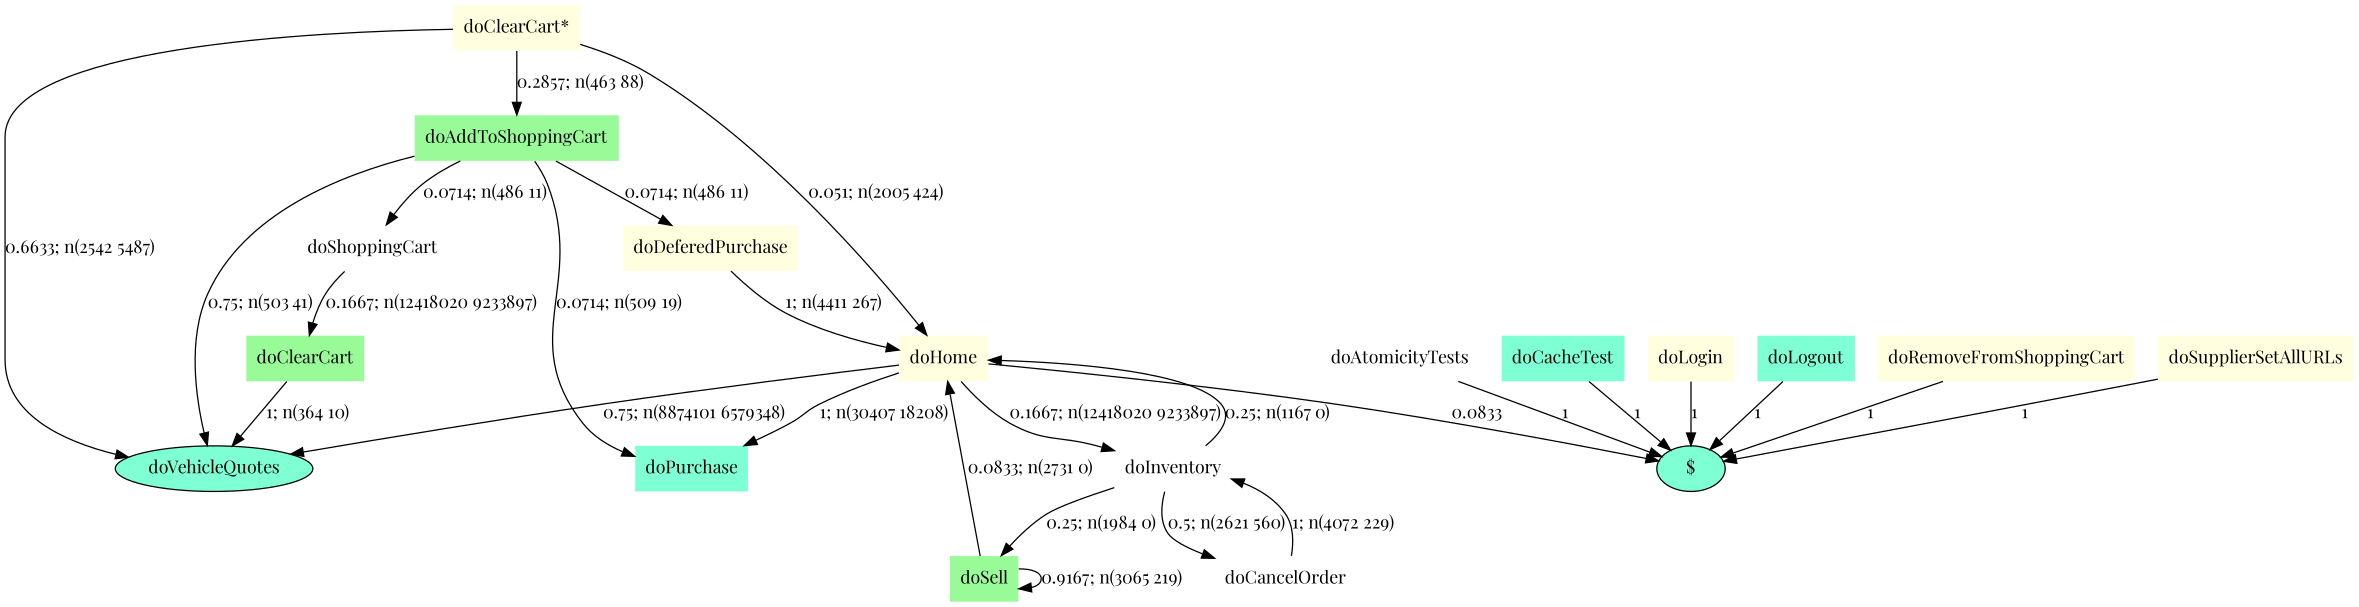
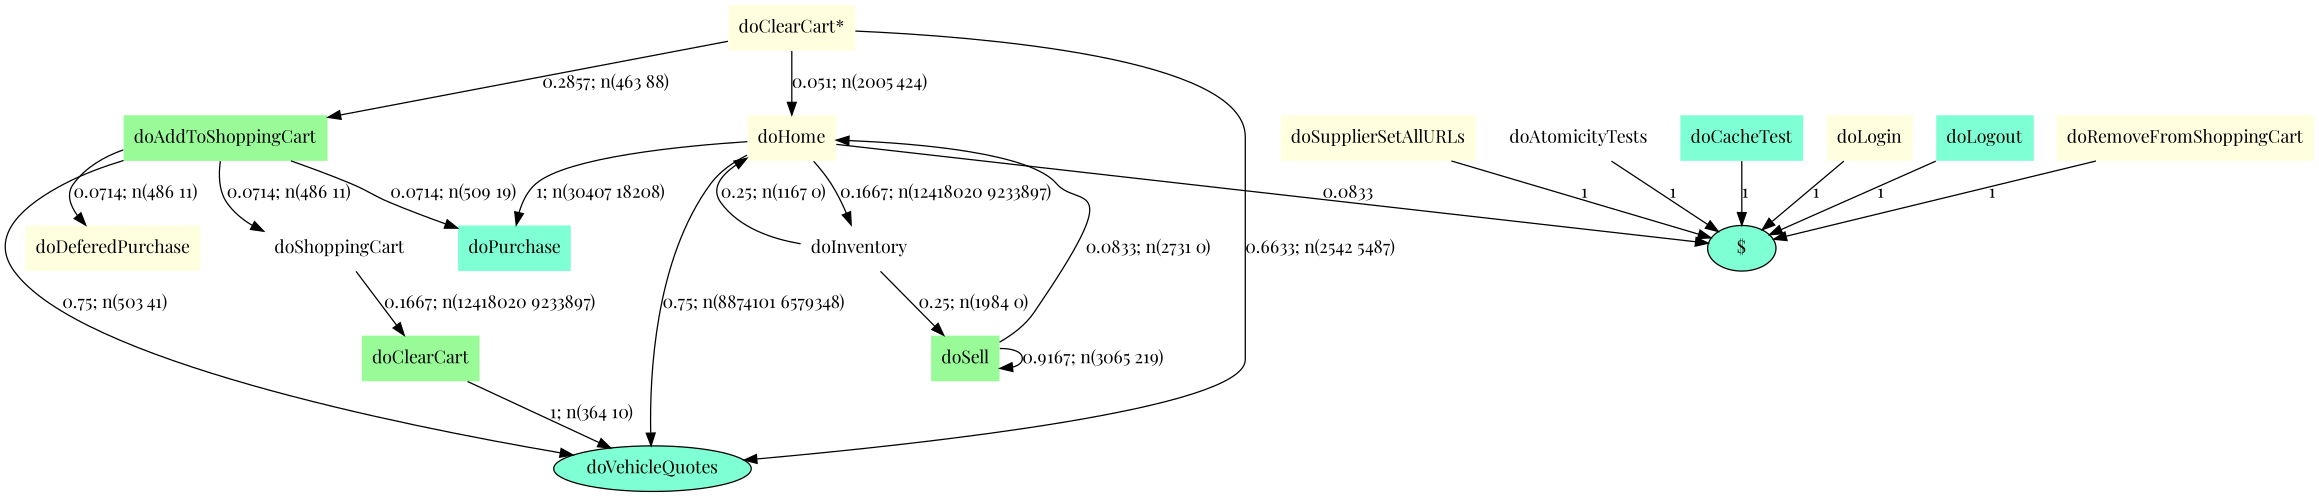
(803, 321) -> none
(1286, 579) -> none
